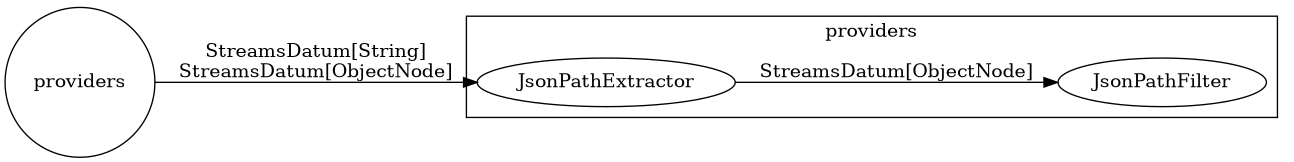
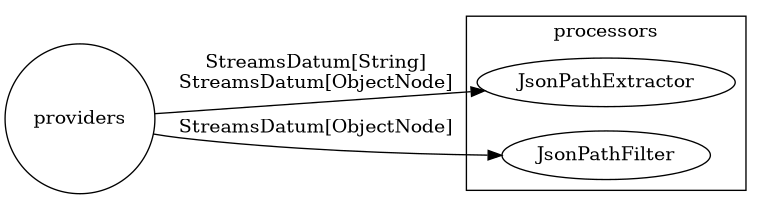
(872, 32) -> (606, 32)
(890, 82) -> (320, 149)
